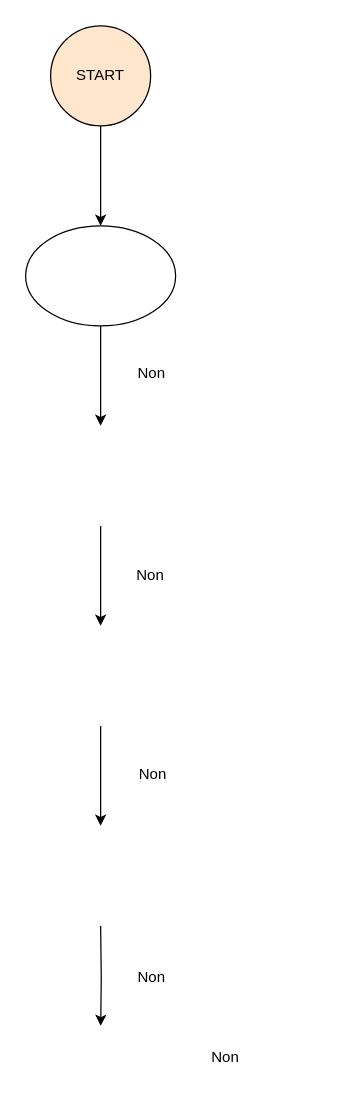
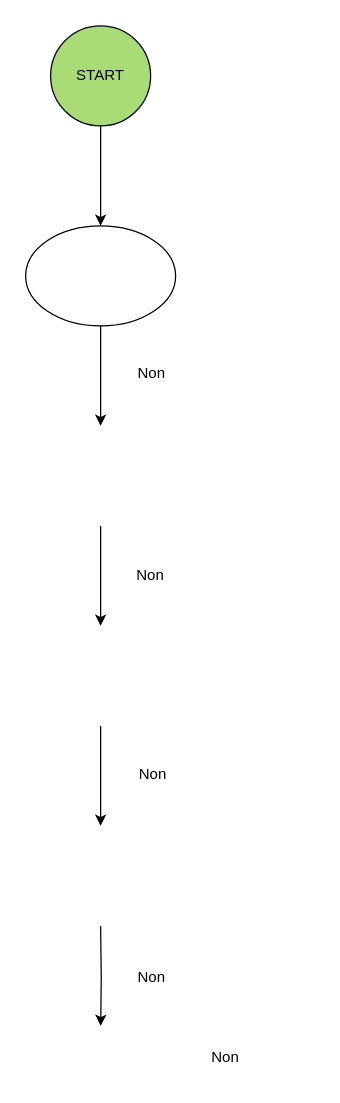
(101, 76) -> (101, 76)
